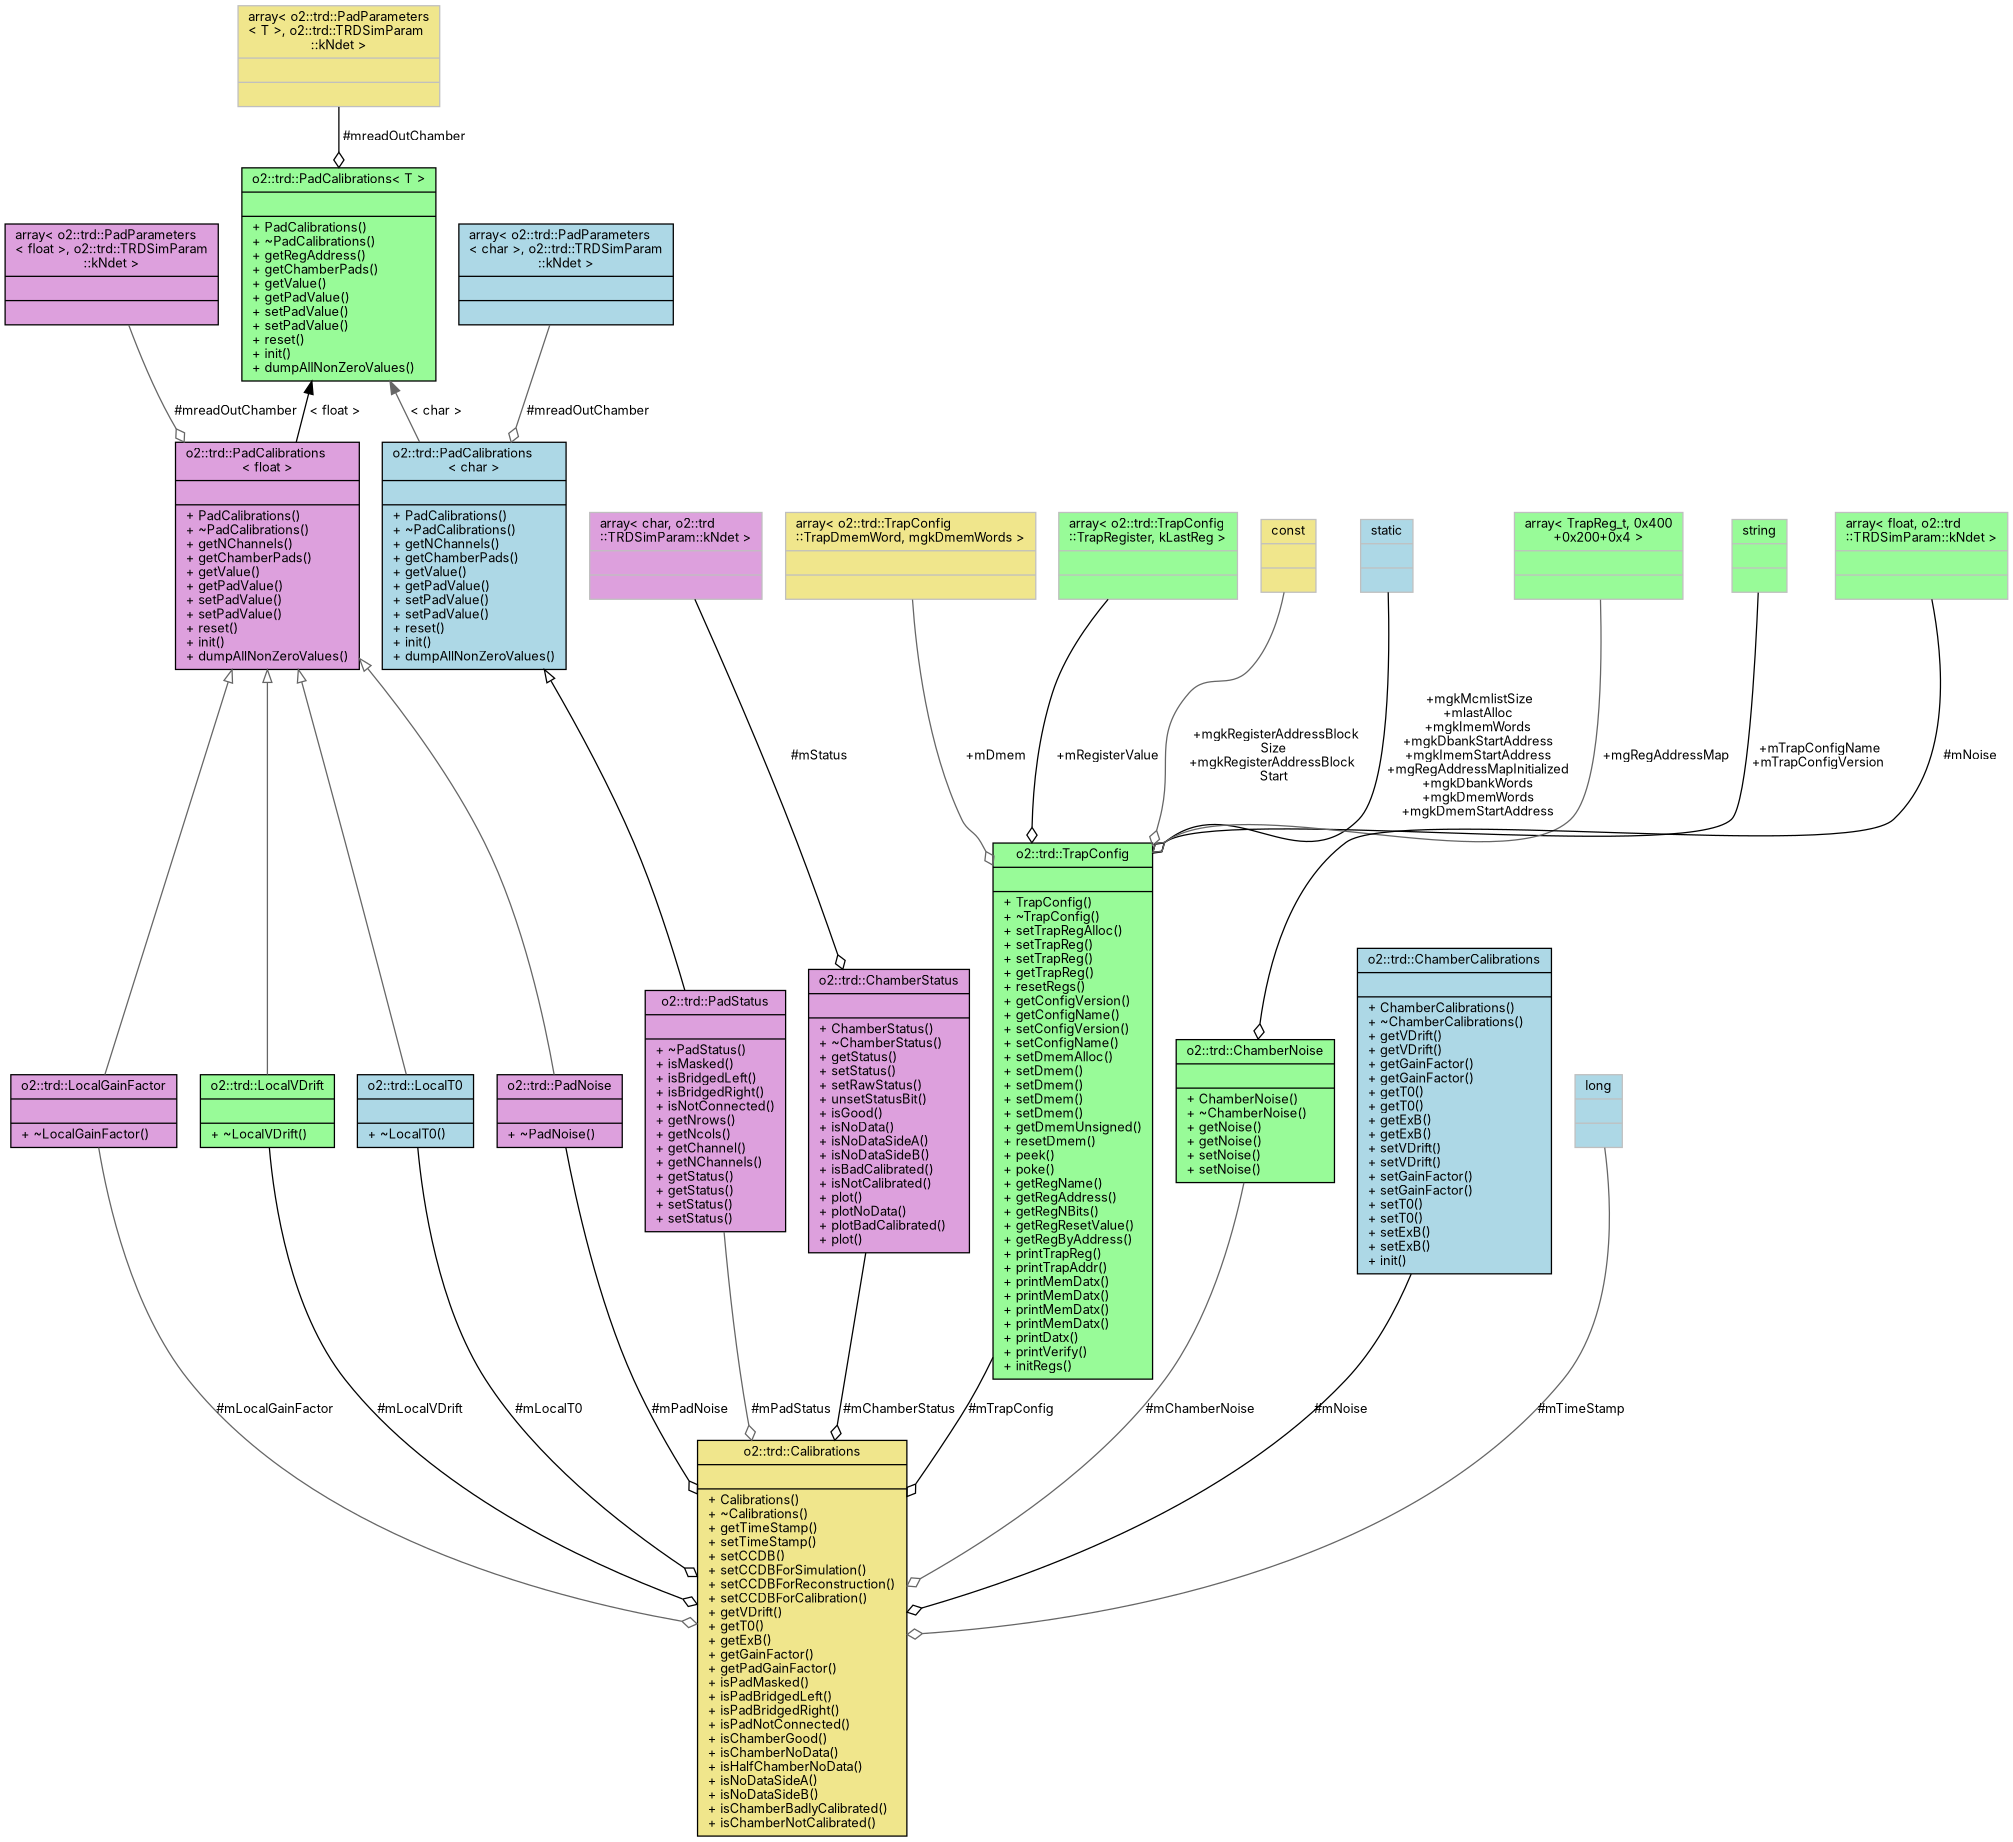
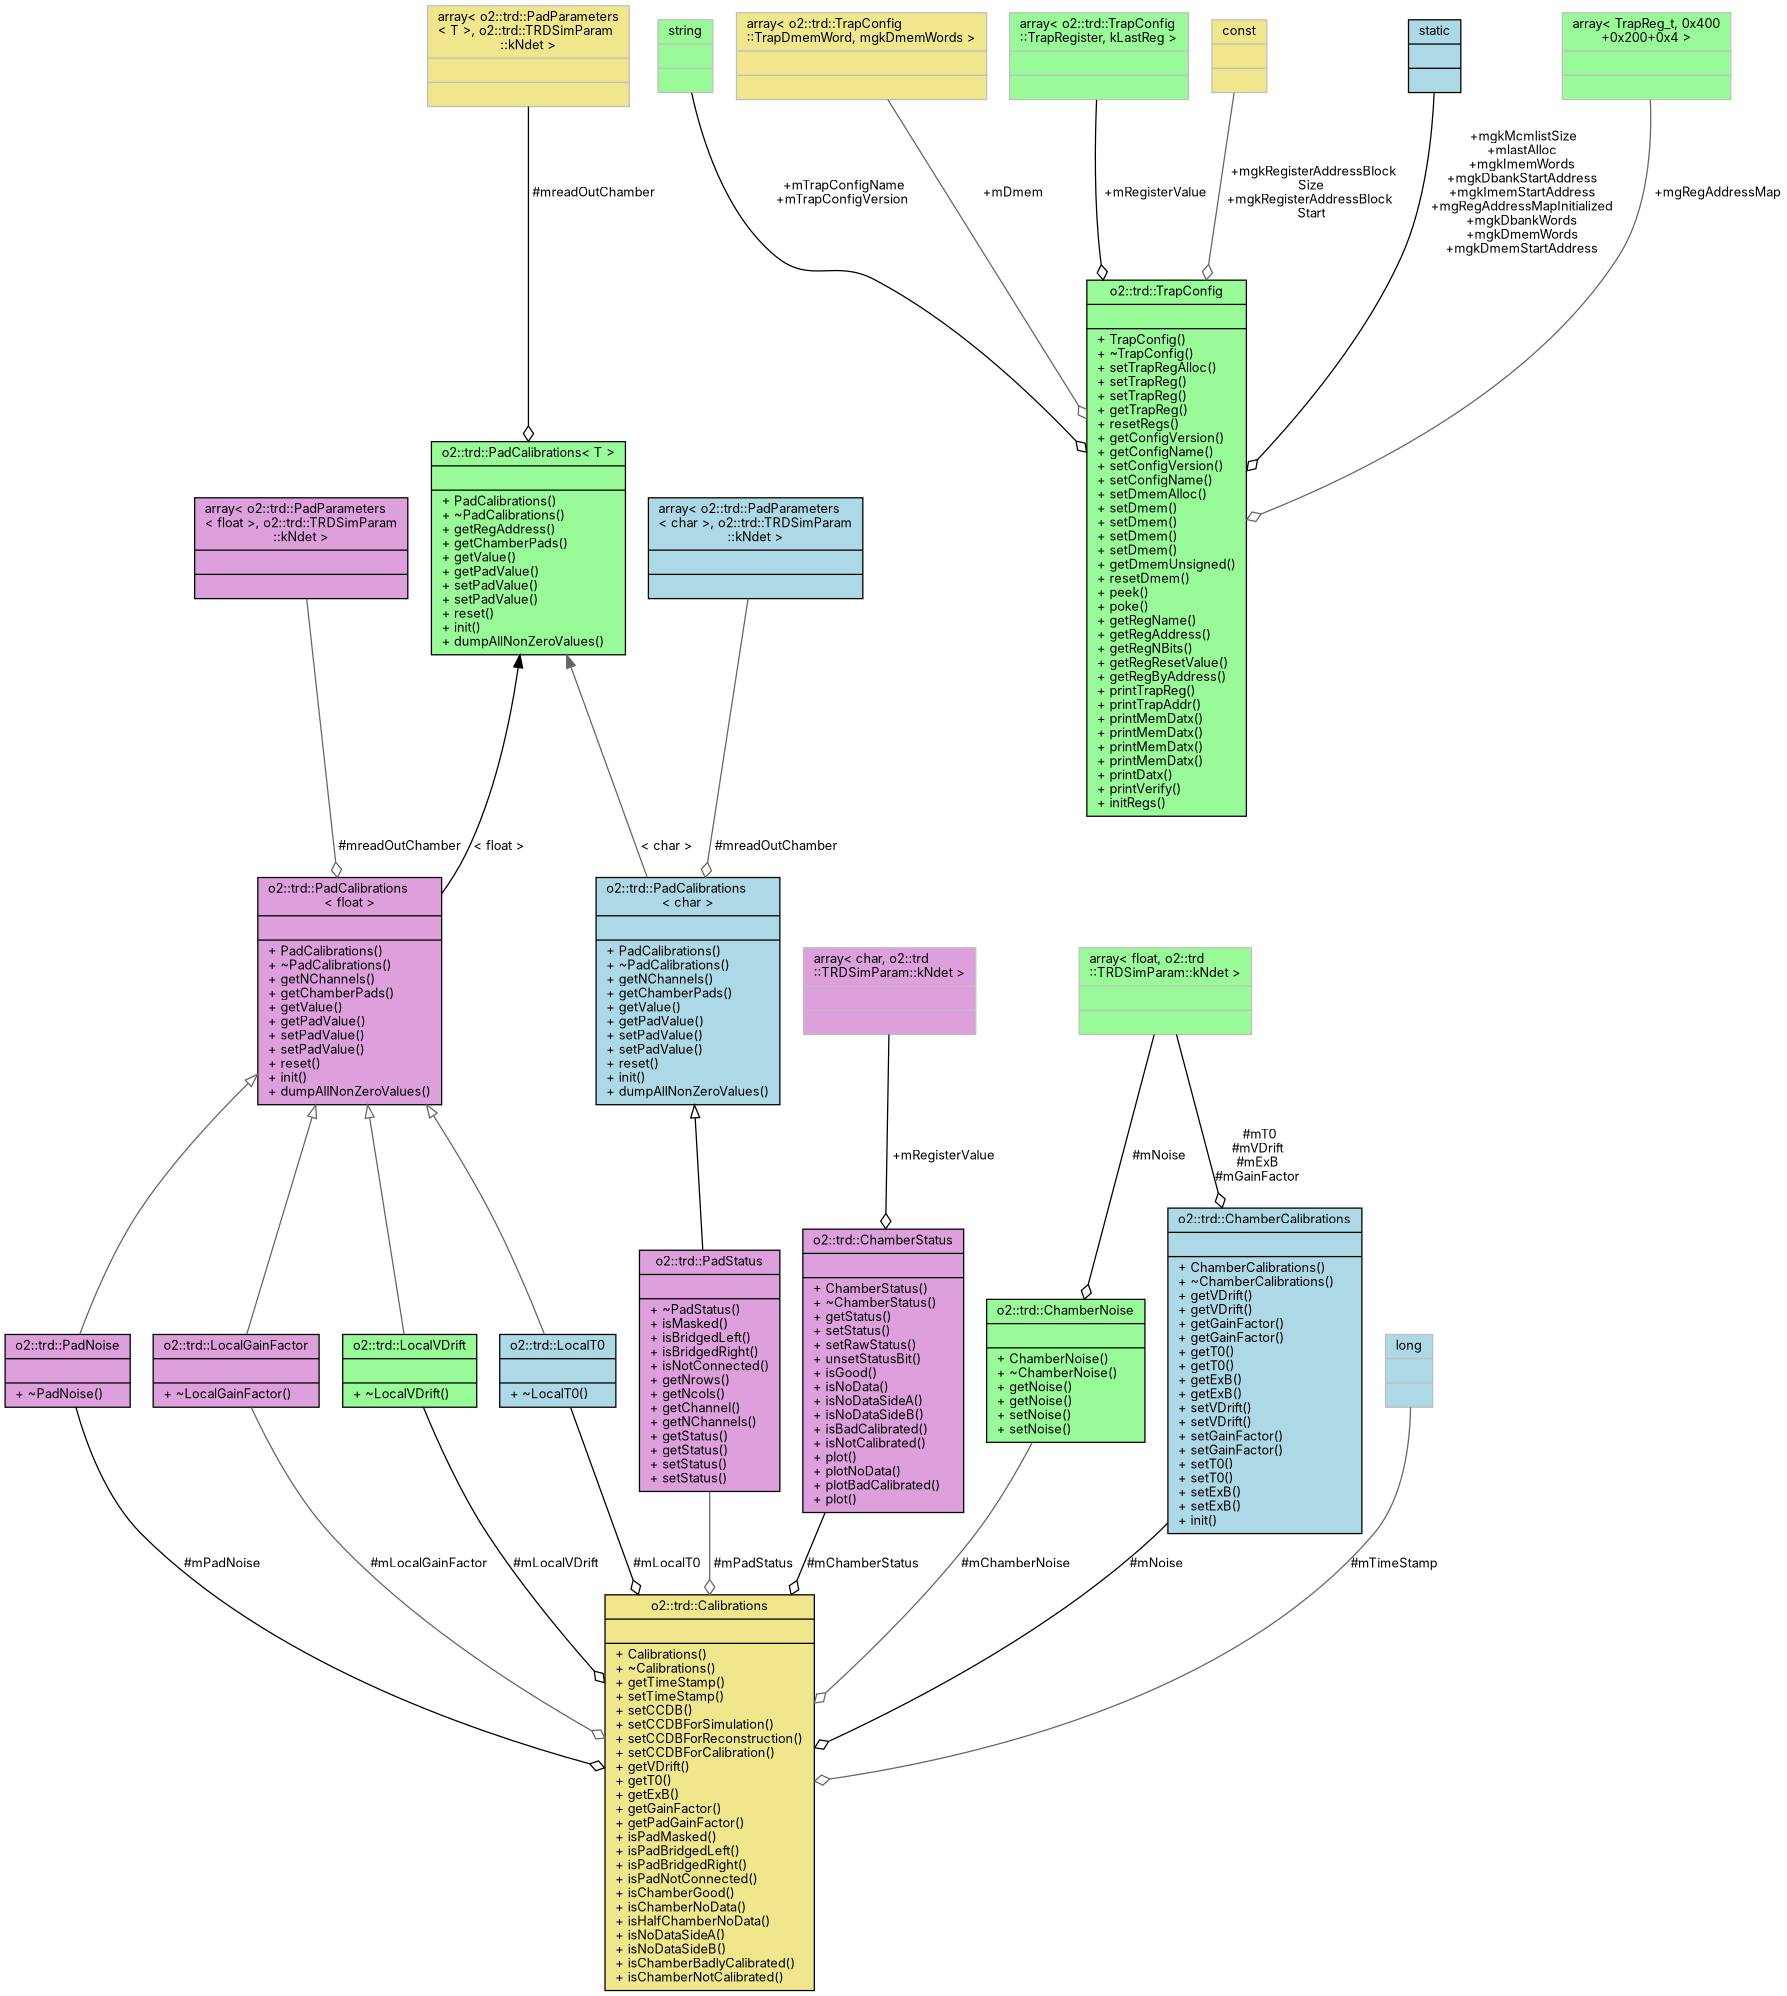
(1387, 556) -> (1435, 56)
(818, 756) -> (942, 1156)
none -> (1197, 1114)
(957, 1422) -> none
